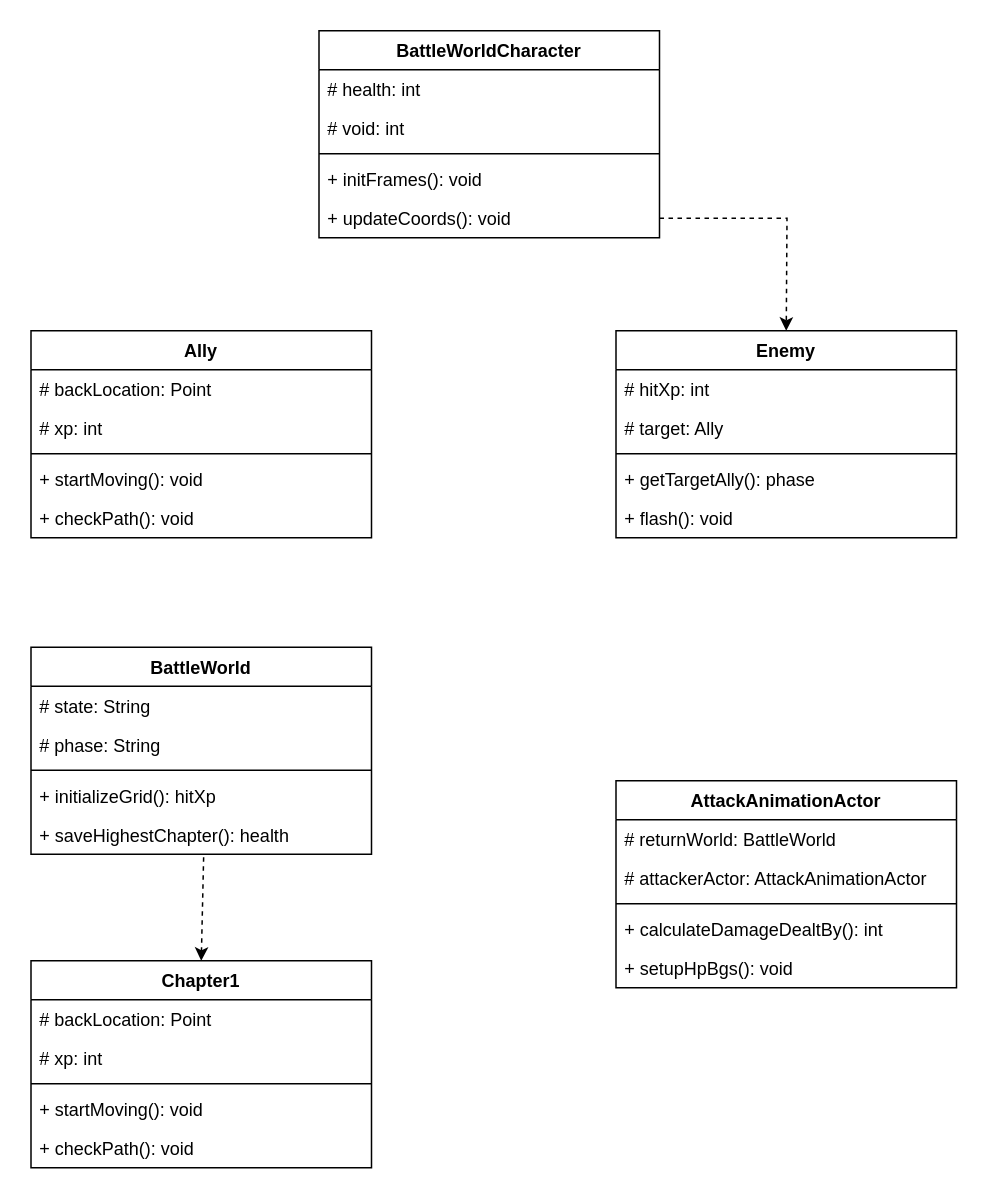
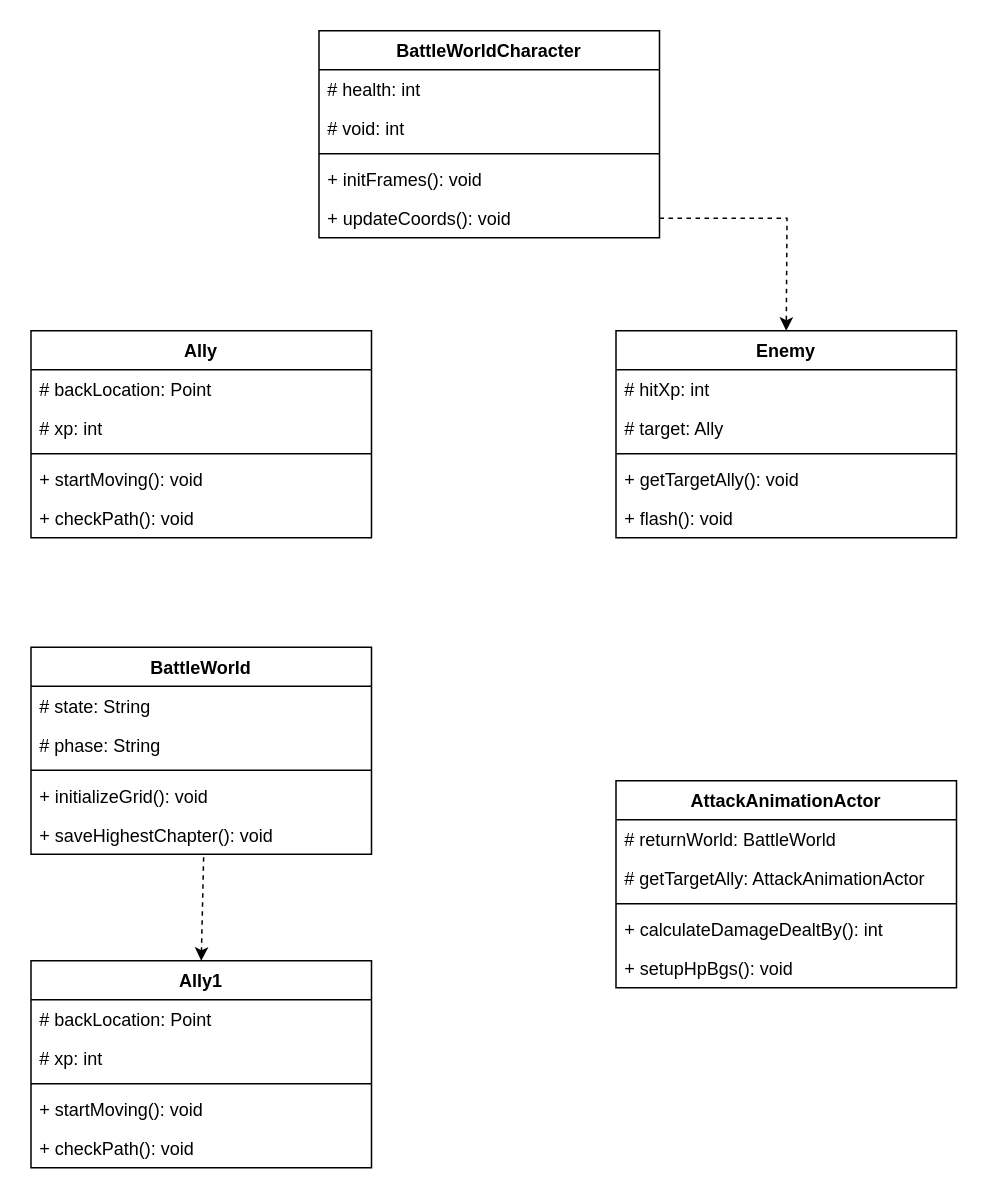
(733, 480) -> (726, 480)
(142, 797) -> (137, 797)
(179, 836) -> (168, 836)
(799, 879) -> (794, 879)
(200, 981) -> (200, 981)
